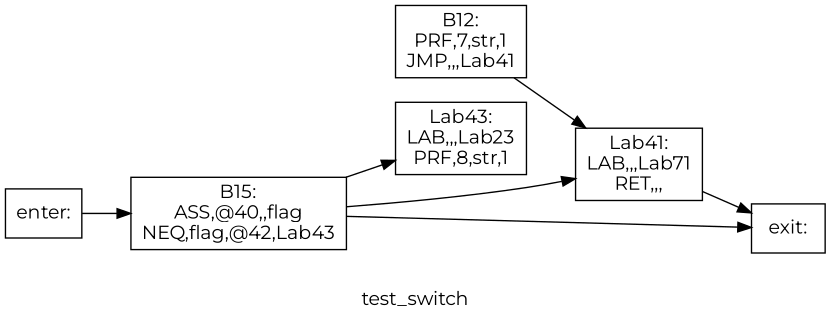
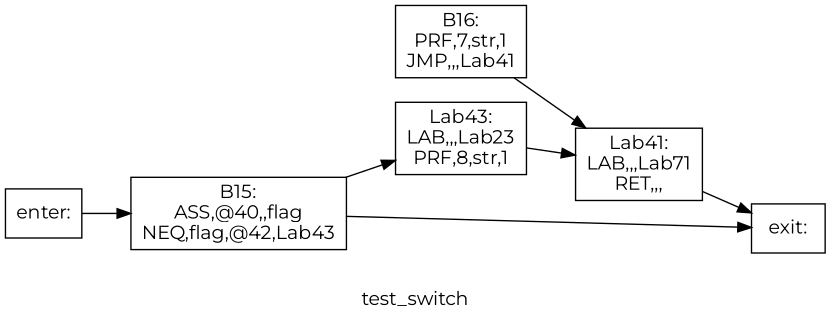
(461, 42) -> (461, 42)
(454, 197) -> (544, 151)
